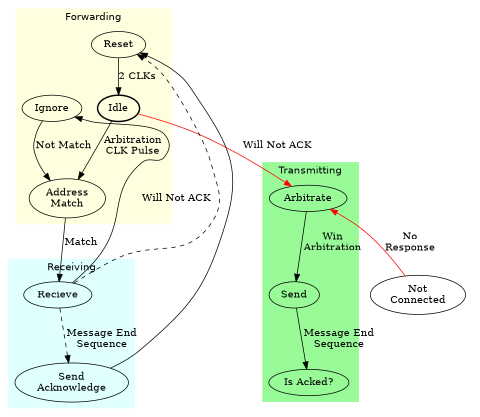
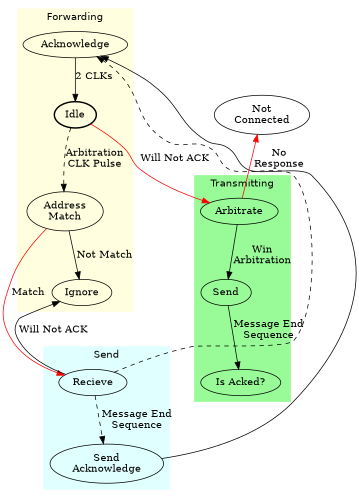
(119, 45) -> (75, 45)
(97, 147) -> (65, 156)
(34, 148) -> (73, 251)
(375, 240) -> (250, 164)
(63, 246) -> (4, 307)
(72, 267) -> (107, 355)
